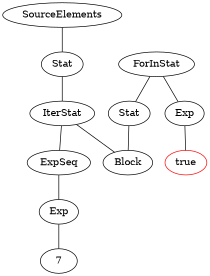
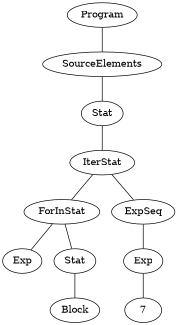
none -> (102, 15)
(96, 138) -> (82, 187)
(186, 163) -> none
